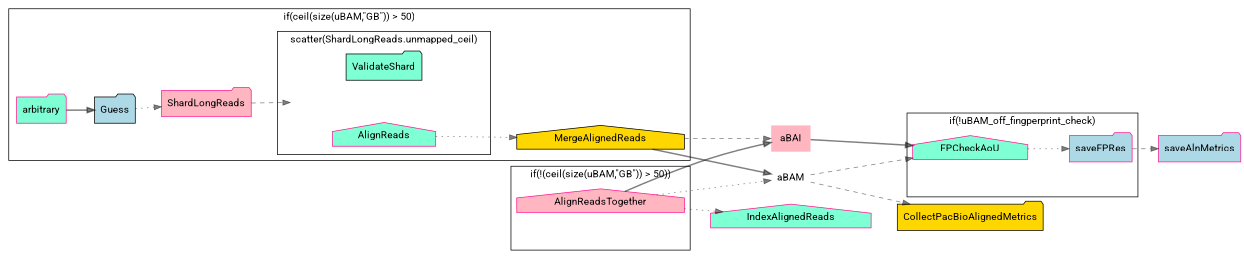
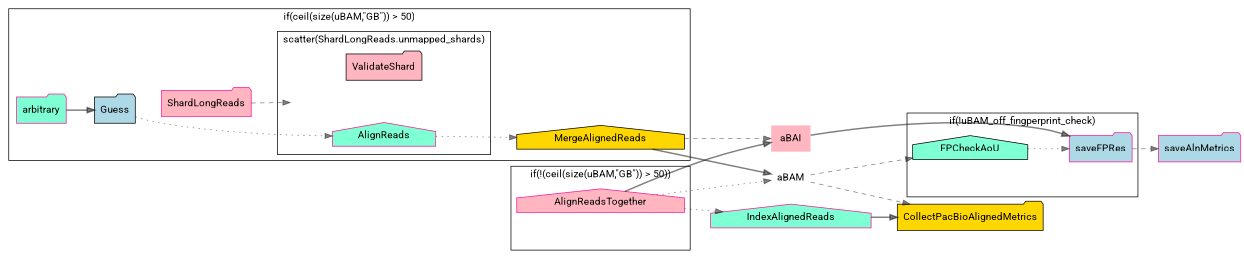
(384, 40) -> (384, 40)
(384, 67) -> (384, 67)
(145, 108) -> (230, 131)
(858, 142) -> (937, 123)
(970, 149) -> (970, 149)
none -> (881, 217)
